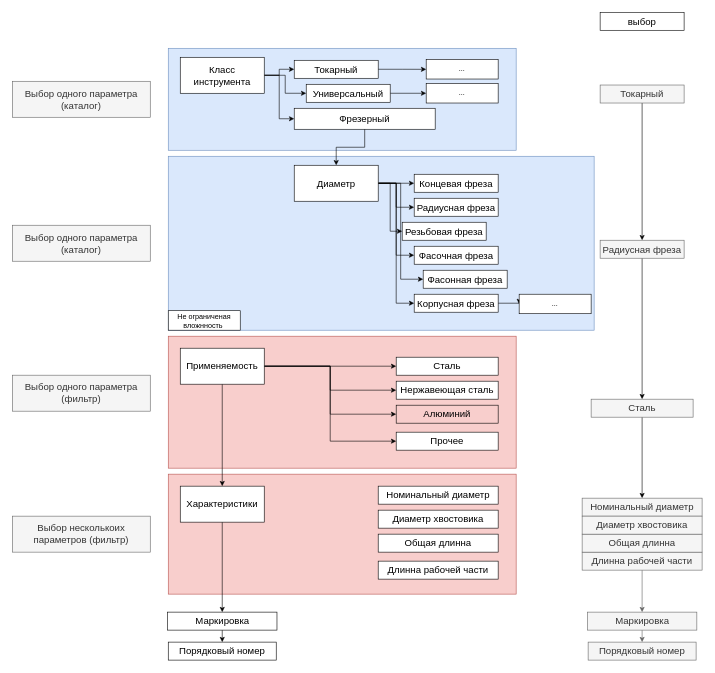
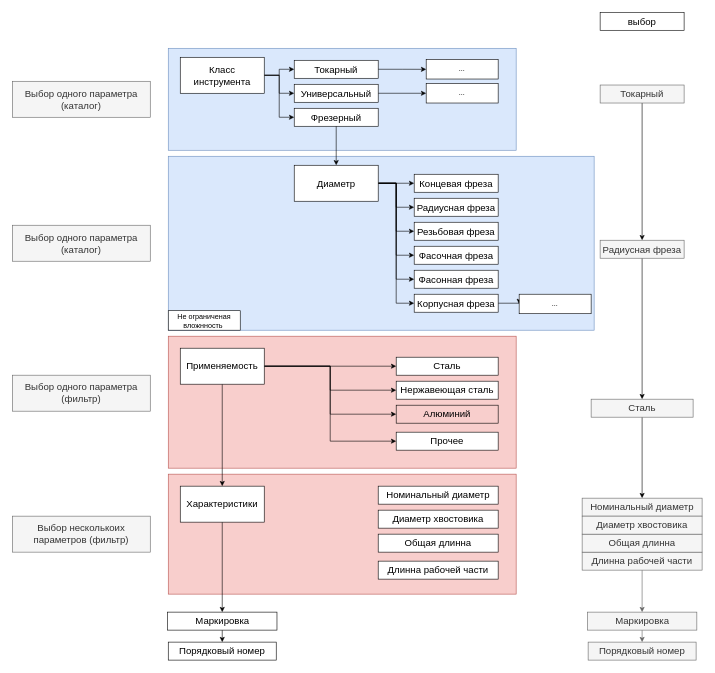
(348, 93) -> (336, 93)
(365, 119) -> (336, 117)
(444, 231) -> (456, 231)
(465, 279) -> (456, 279)
